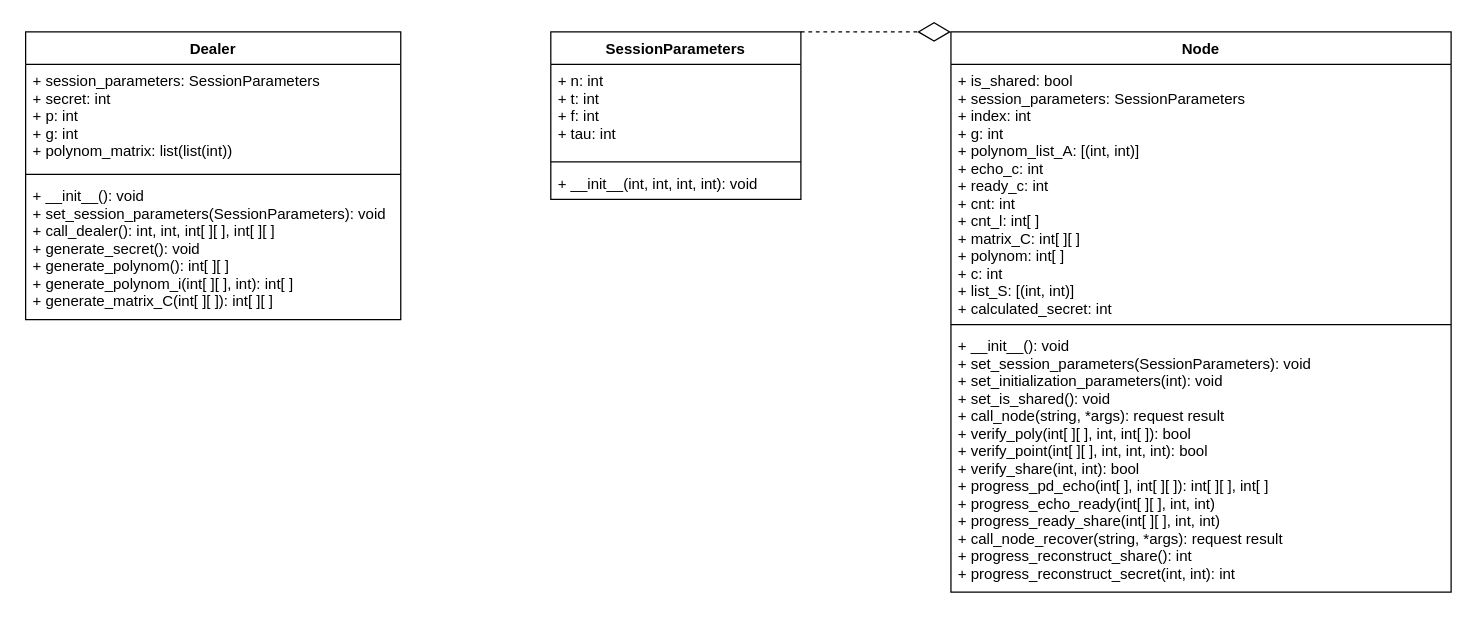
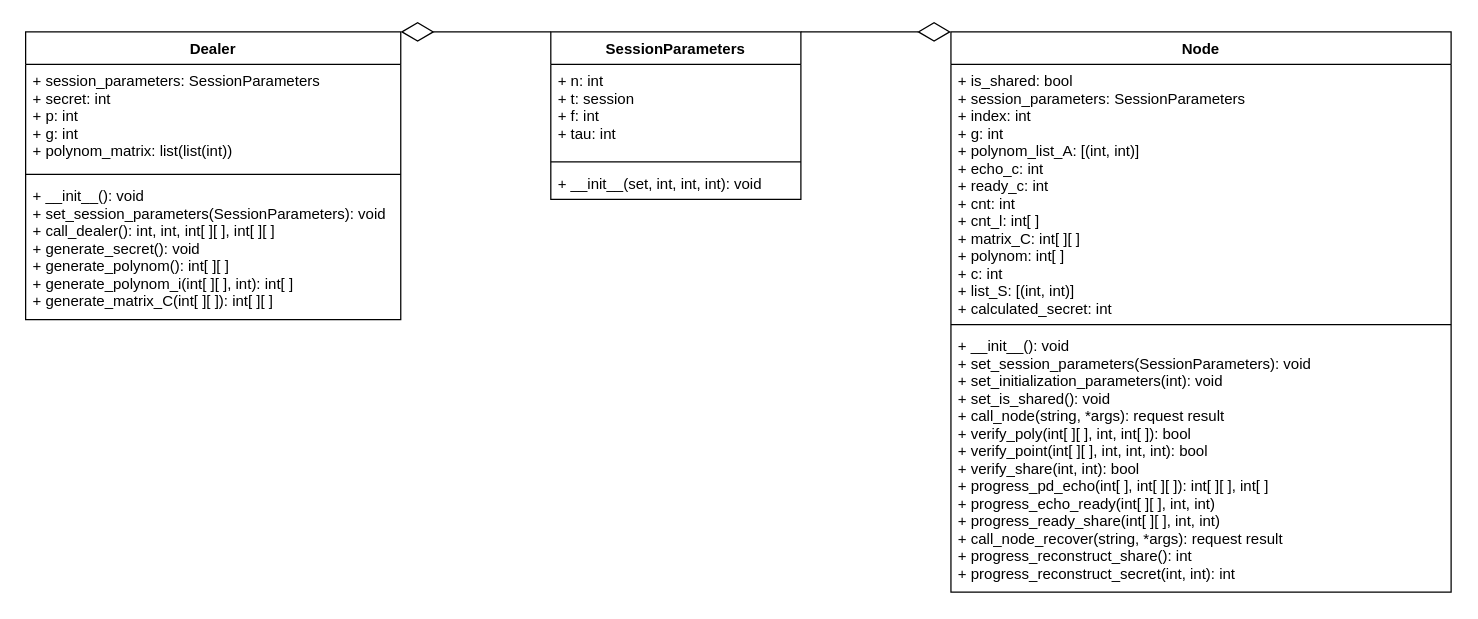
none -> (492, 32)
(860, 32) -> (860, 32)
(583, 81) -> (583, 81)
(678, 184) -> (679, 184)
